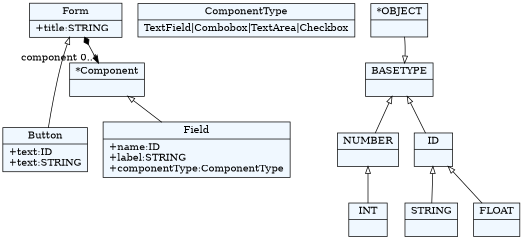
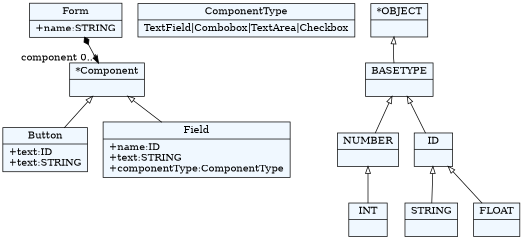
(72, 28) -> (76, 28)
(405, 46) -> (393, 54)
(56, 86) -> (76, 115)
(148, 158) -> (145, 158)
